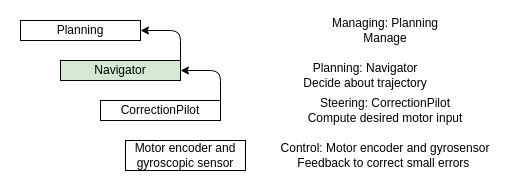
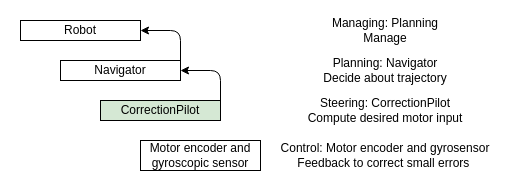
(81, 31) -> (81, 31)
(121, 71) -> (121, 71)
(366, 76) -> (386, 71)
(161, 111) -> (161, 111)
(186, 156) -> (201, 156)
